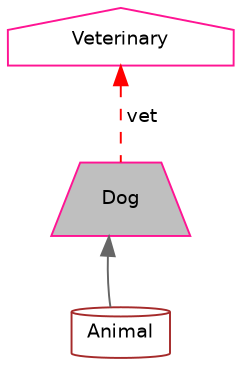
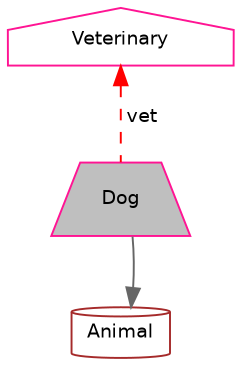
(108, 282) -> (134, 262)
